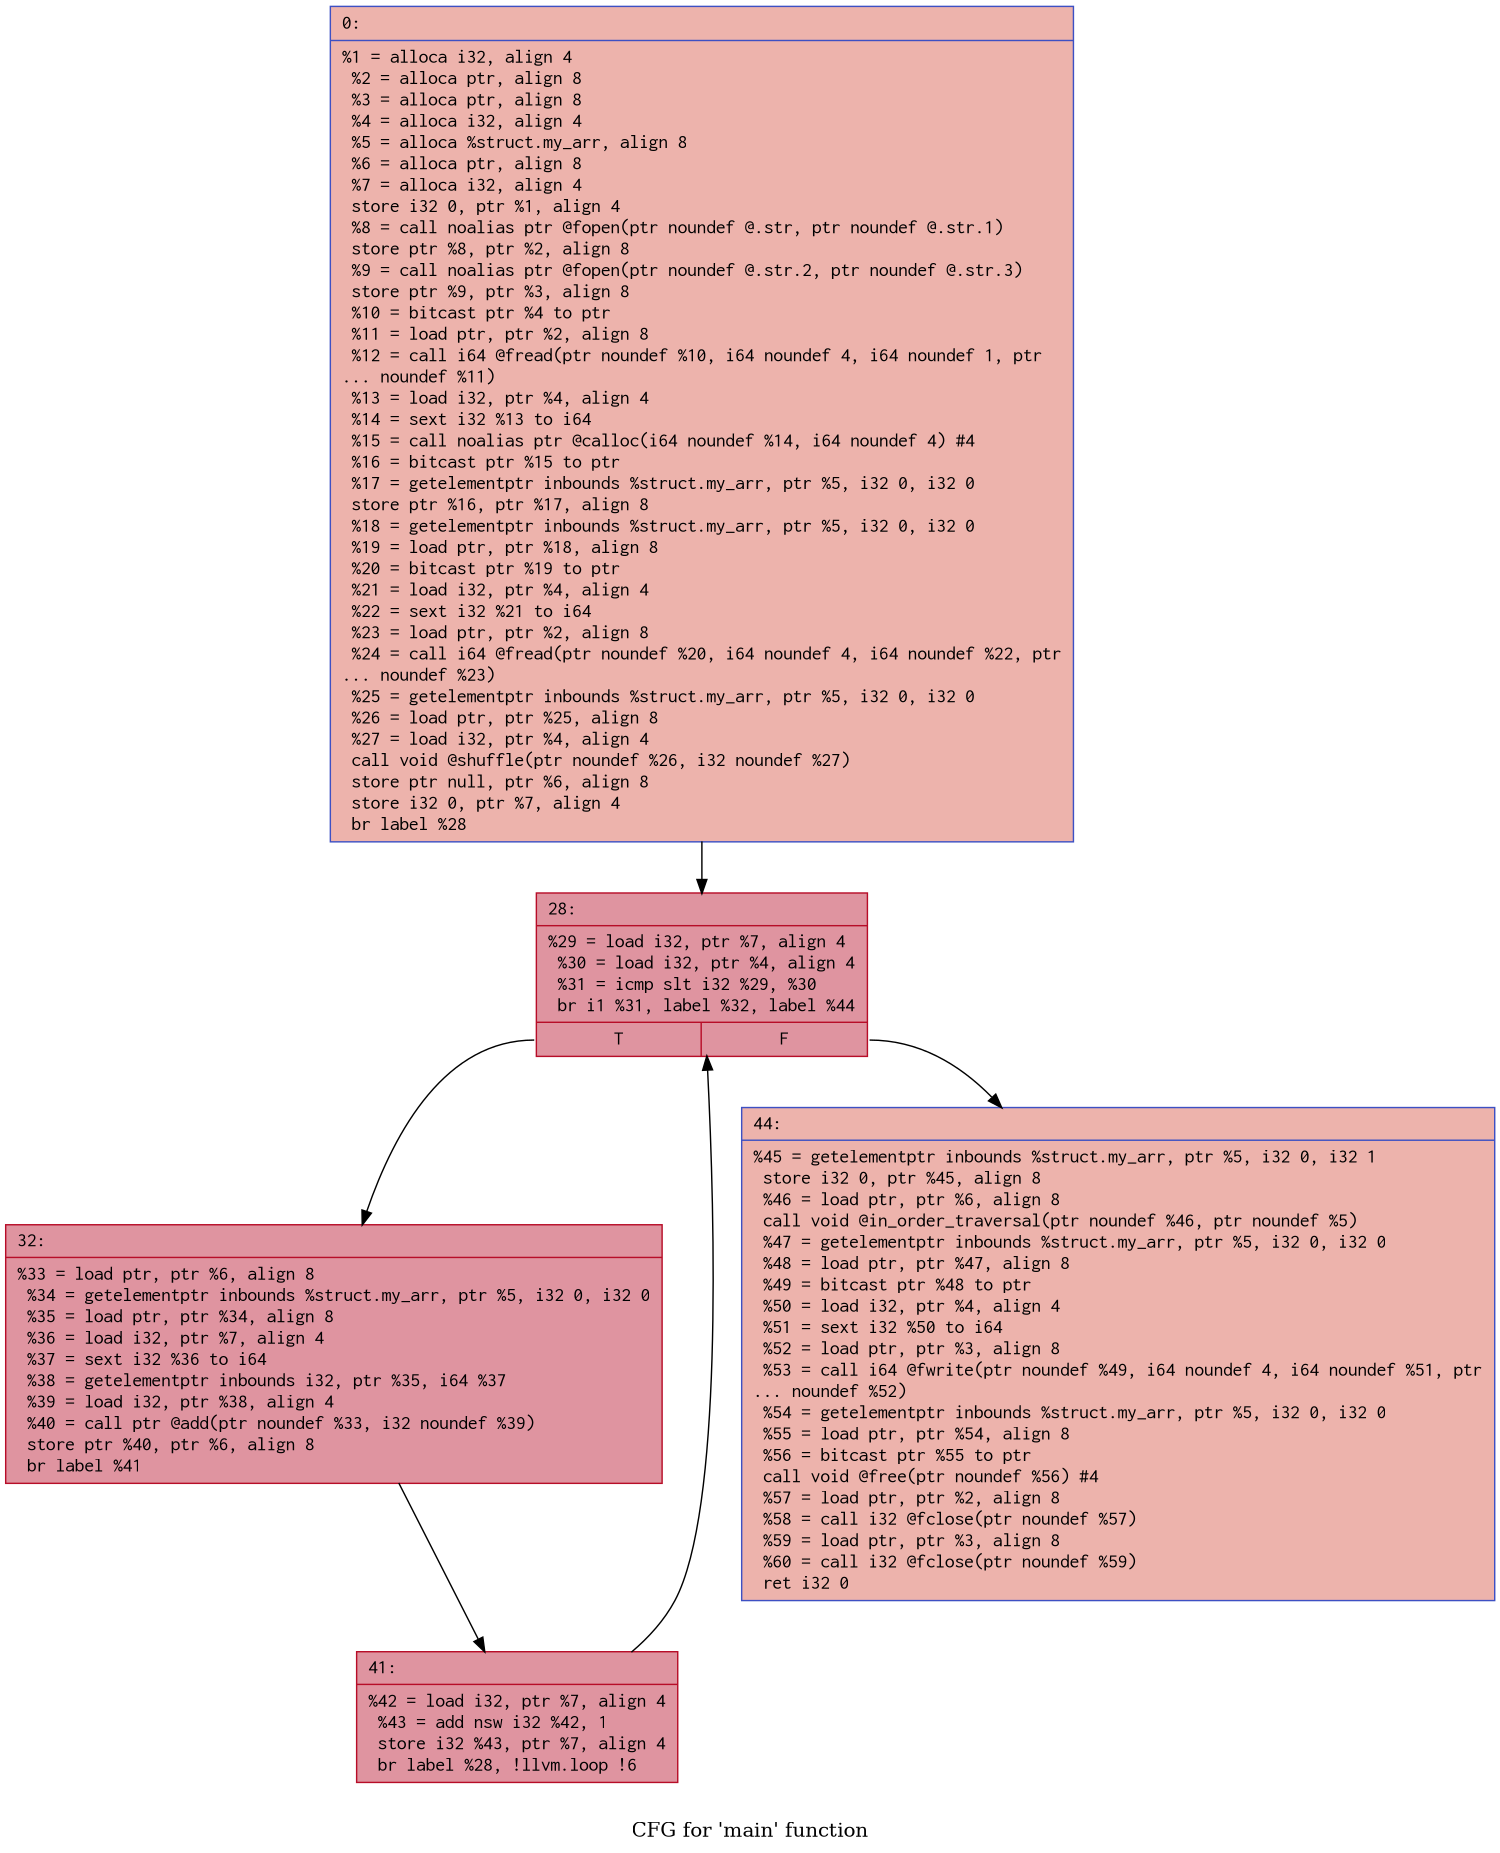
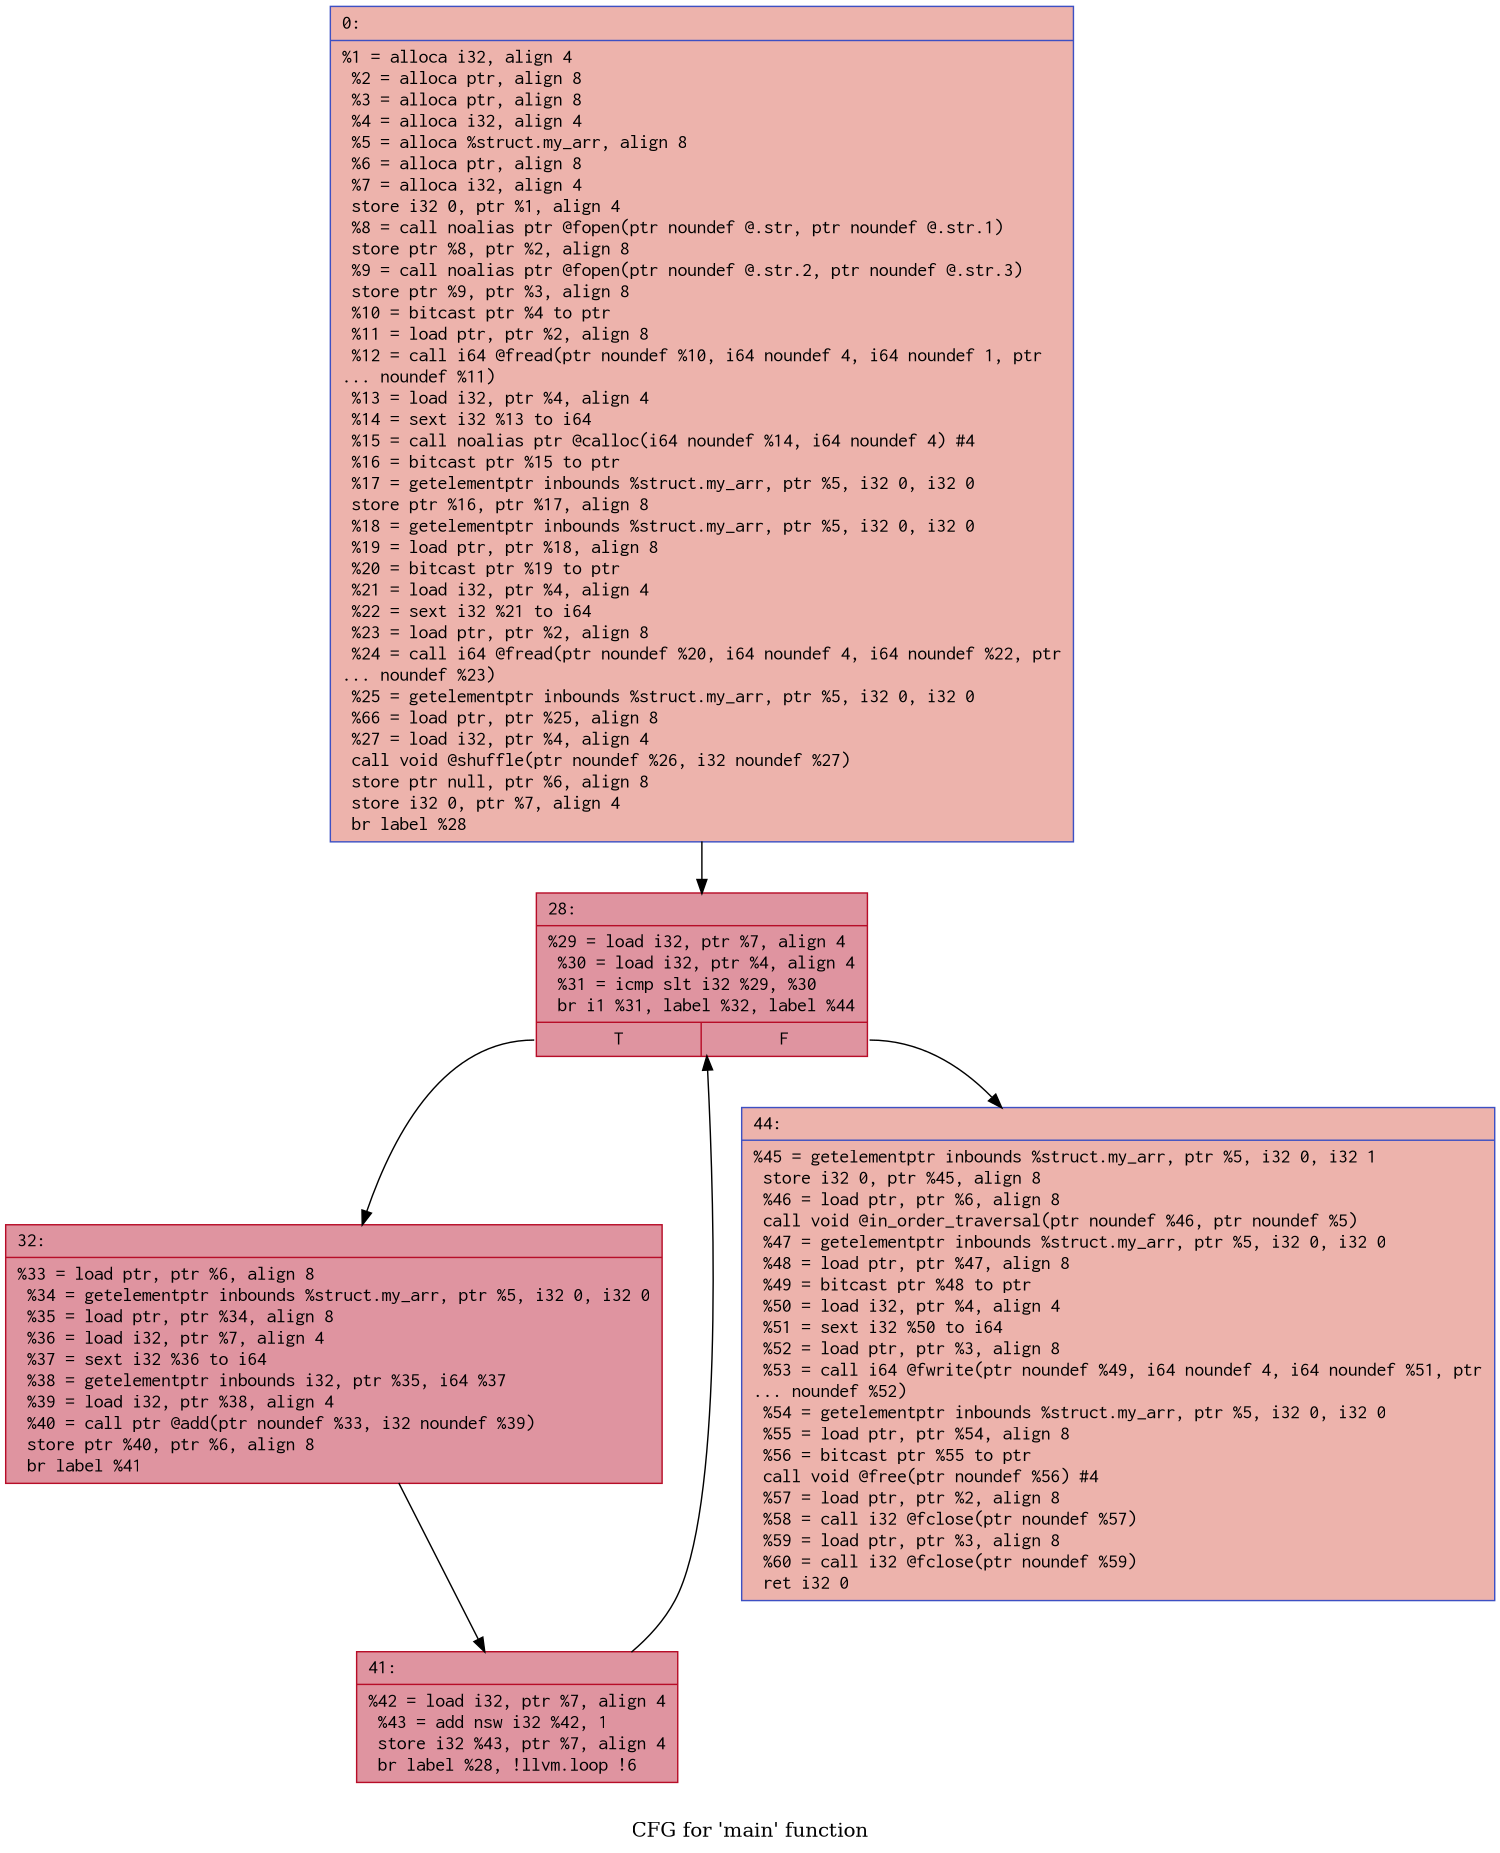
(500, 718) -> (500, 718)
